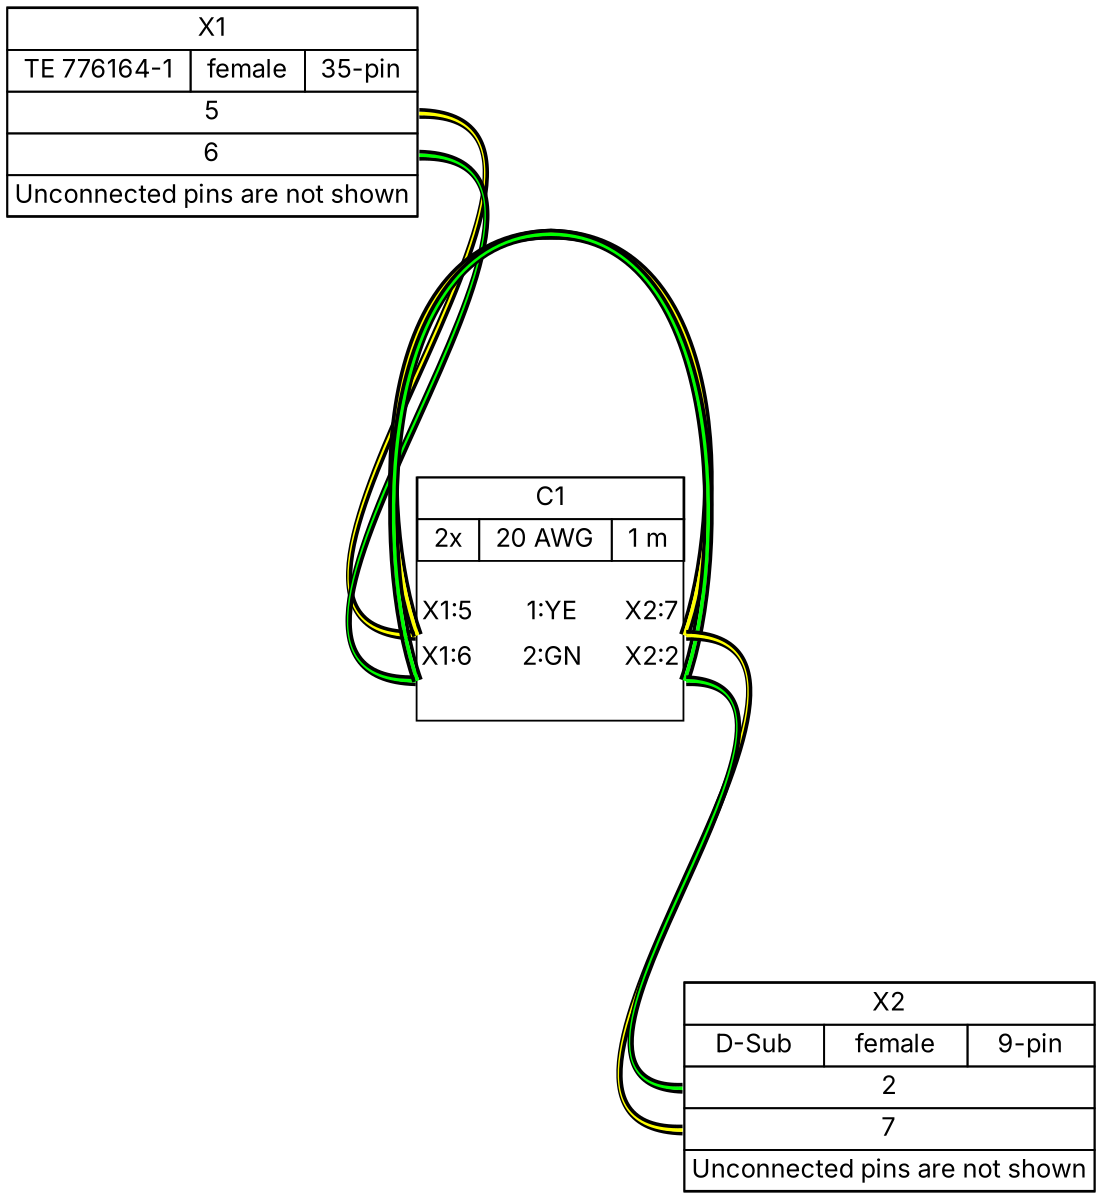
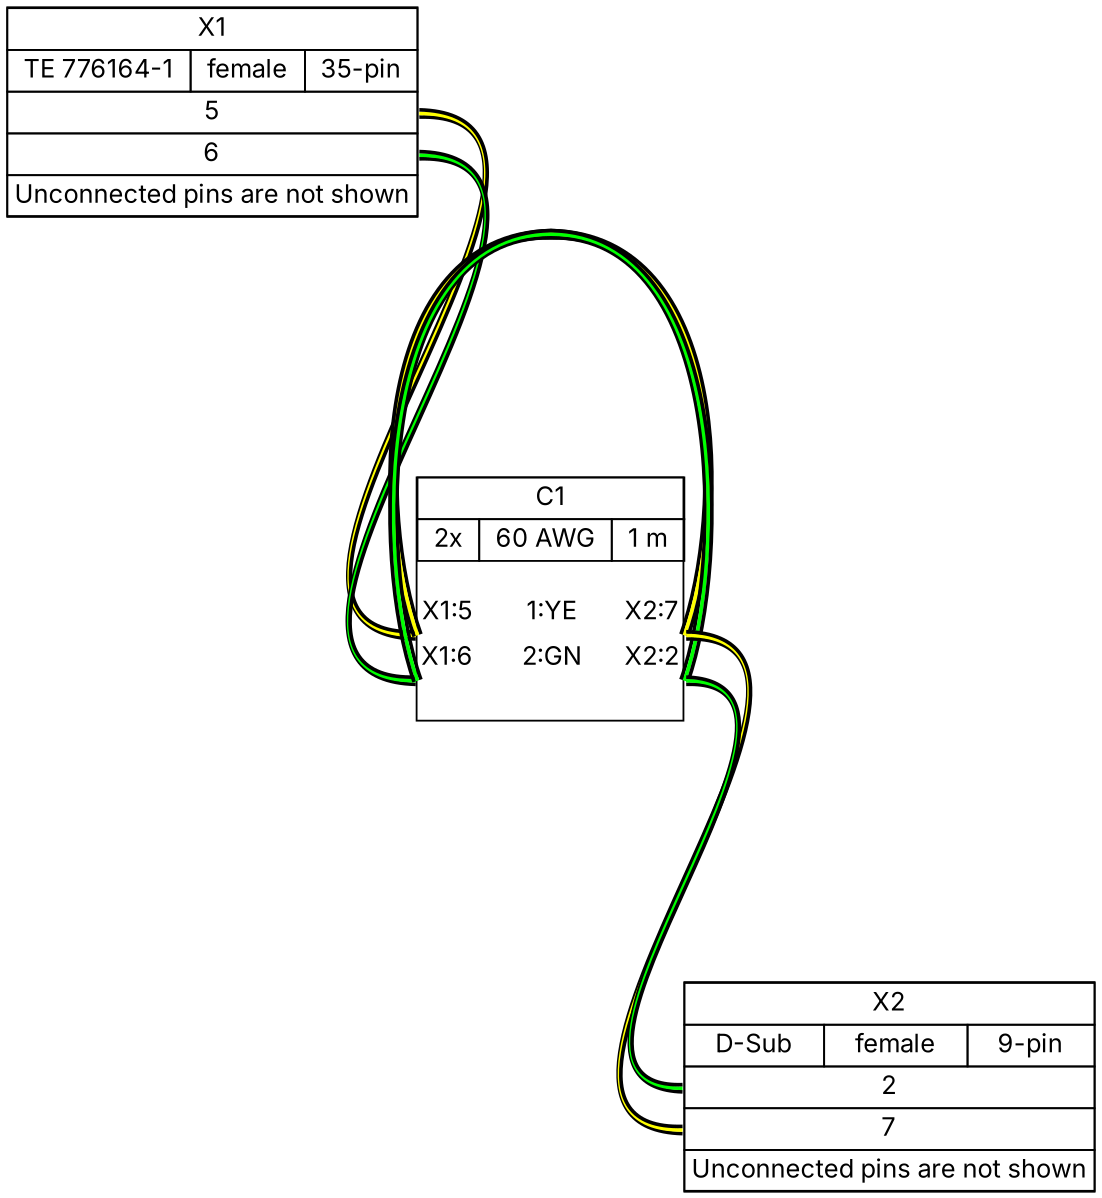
(545, 539) -> (545, 539)
